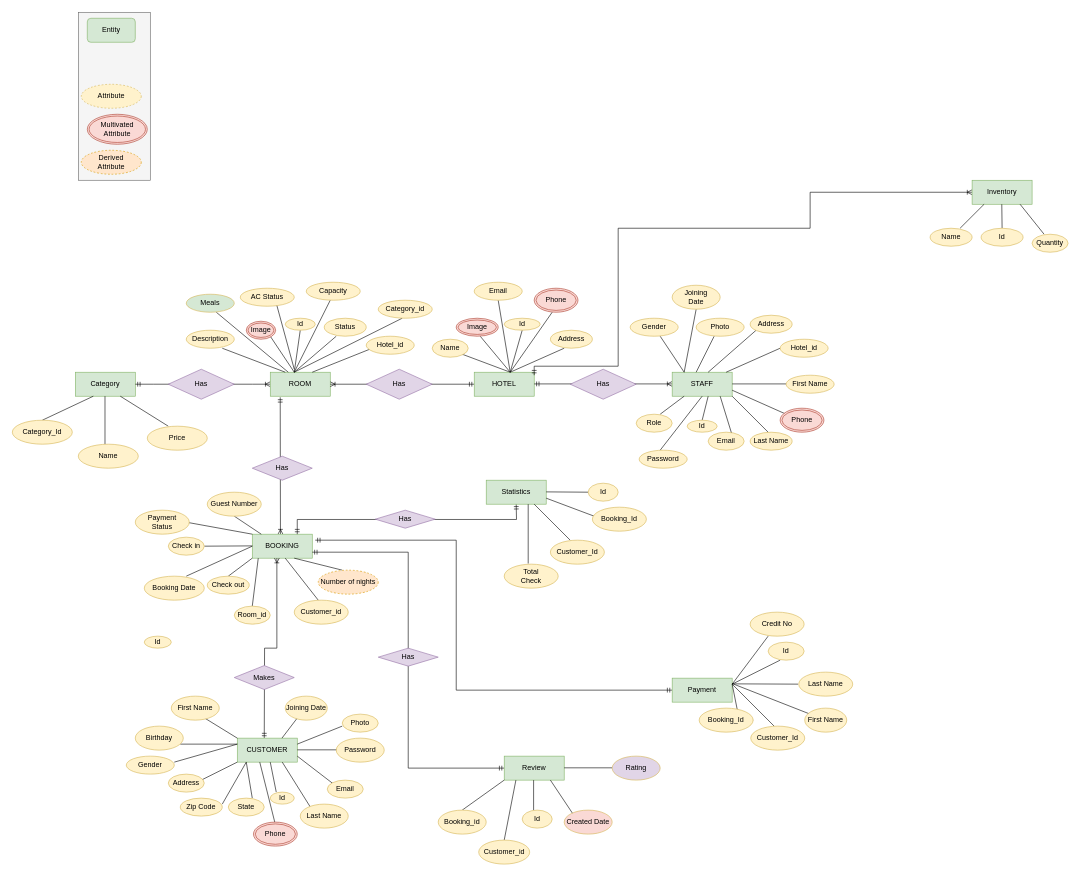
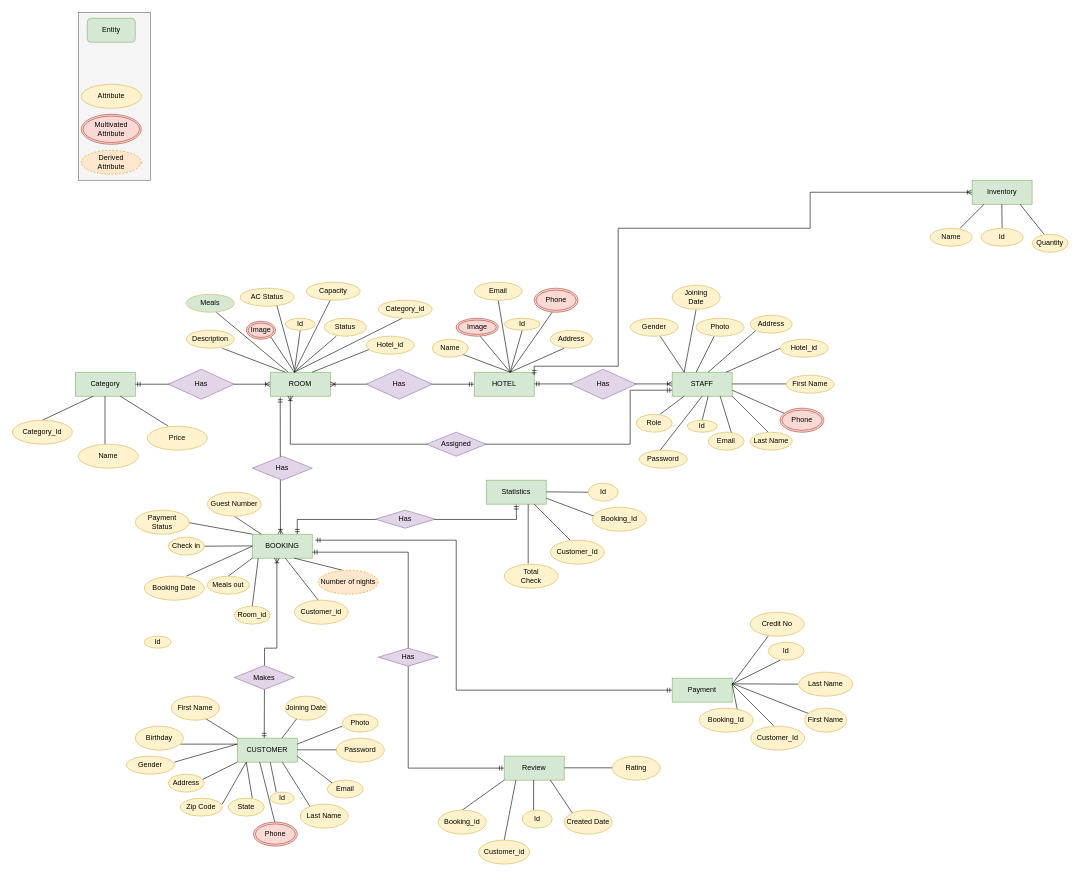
(111, 96) -> (111, 96)
(117, 129) -> (111, 129)
none -> (290, 421)
none -> (456, 444)
(228, 585) -> (228, 585)
(636, 768) -> (636, 768)
(588, 822) -> (588, 822)
